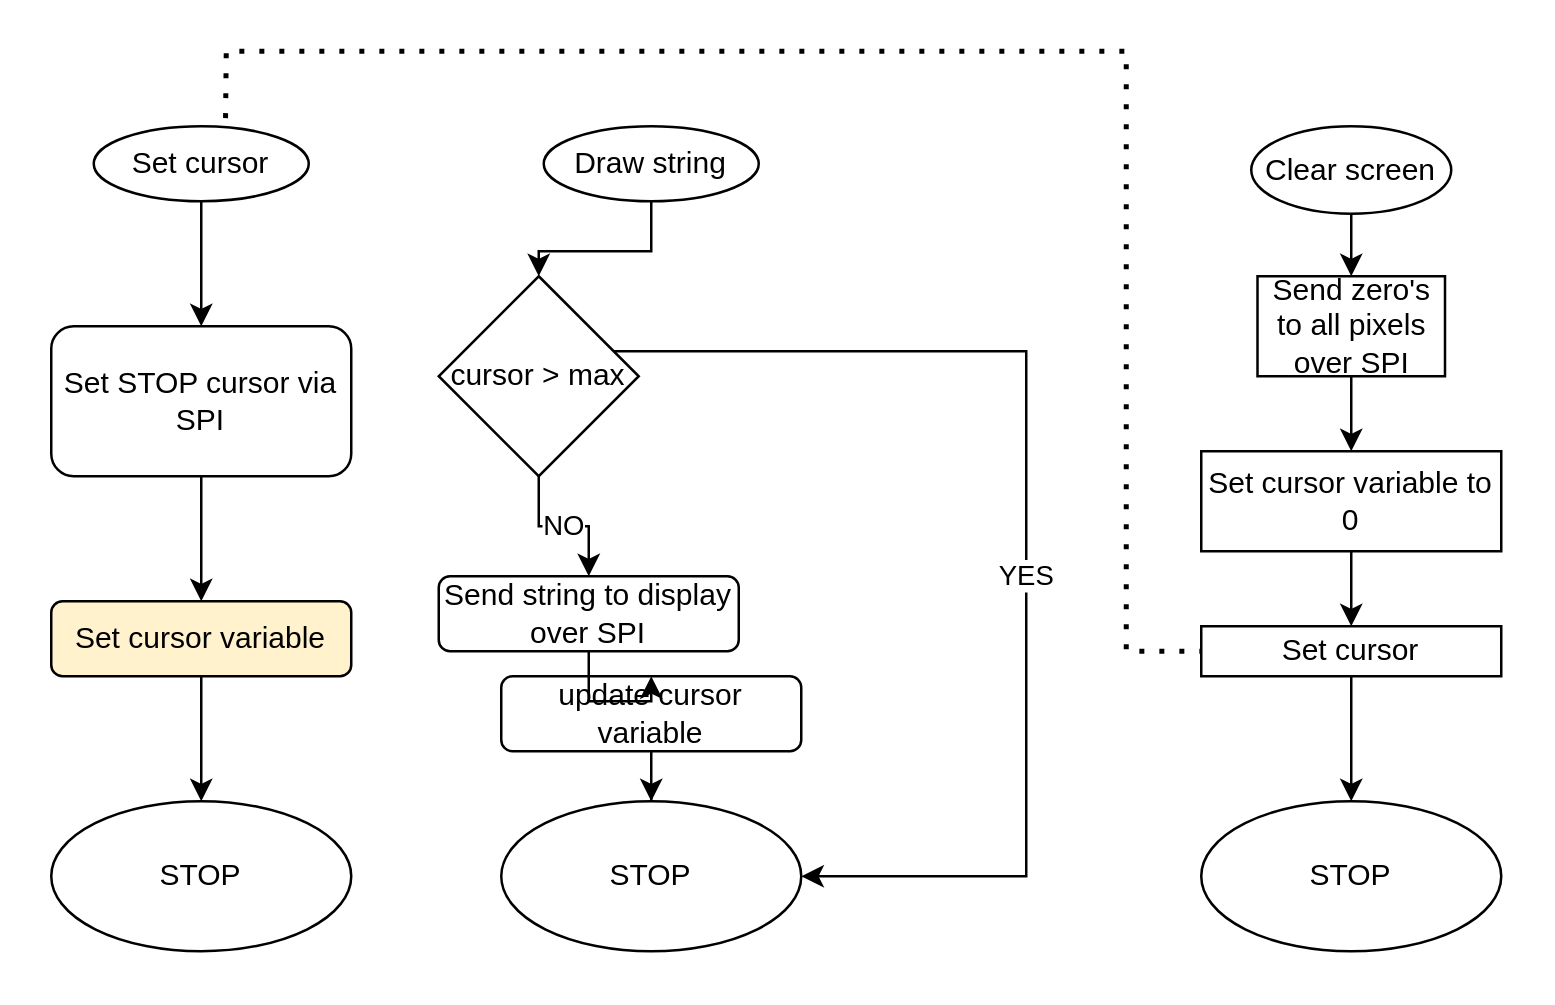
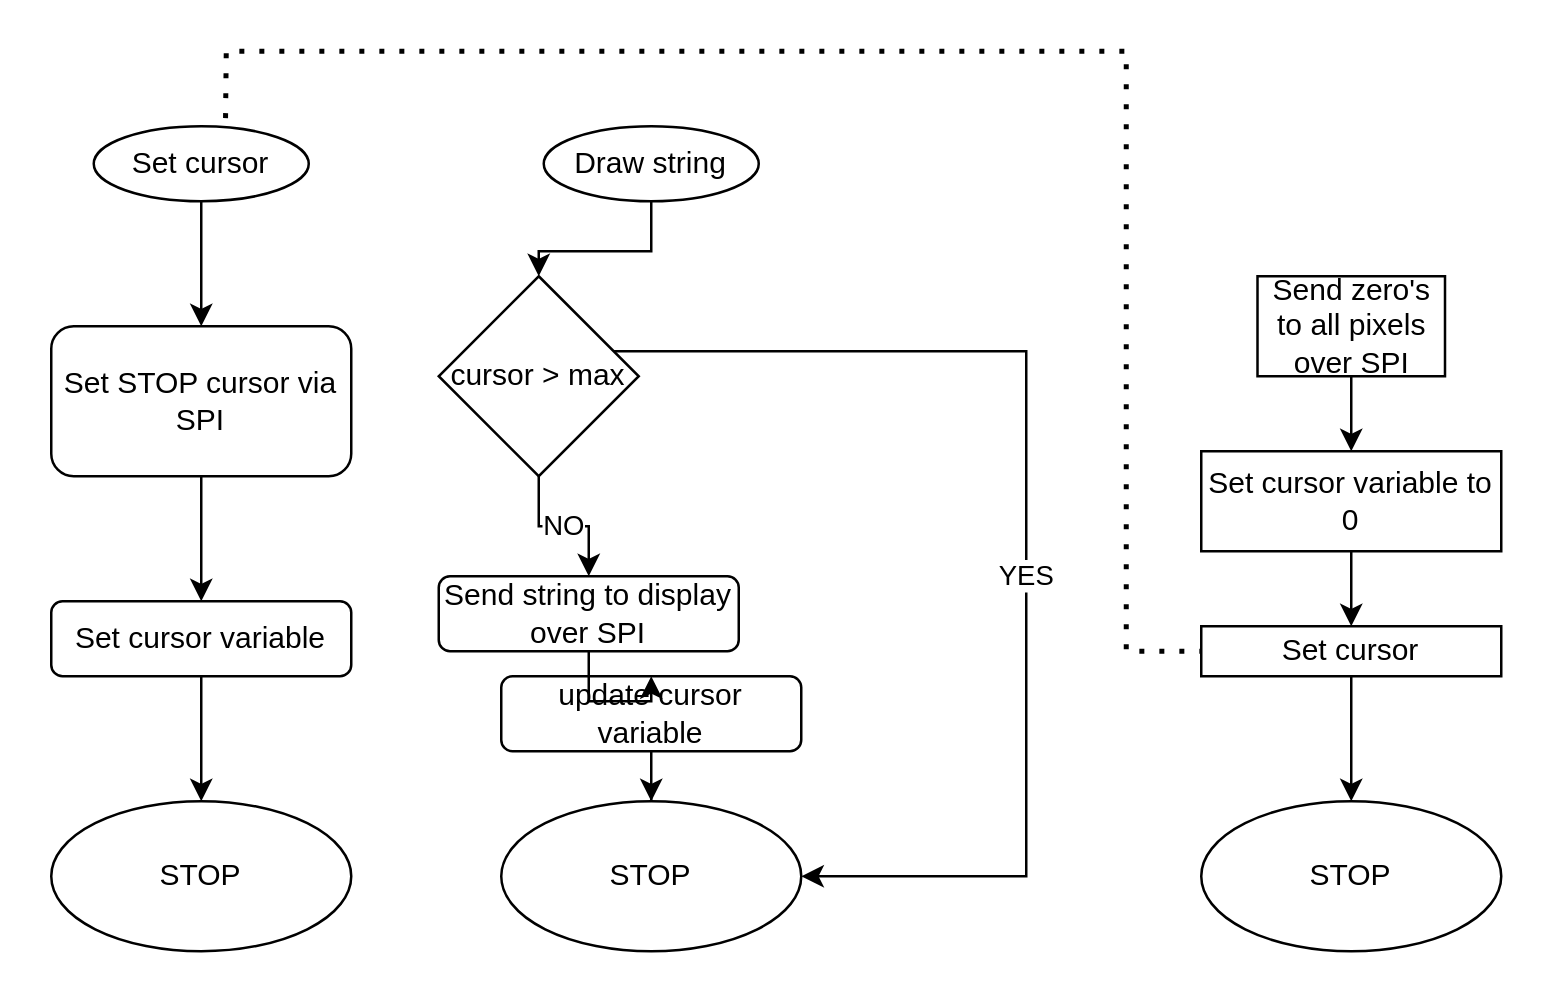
(1351, 170) -> none
(1351, 254) -> none
(201, 639) -> (201, 639)
